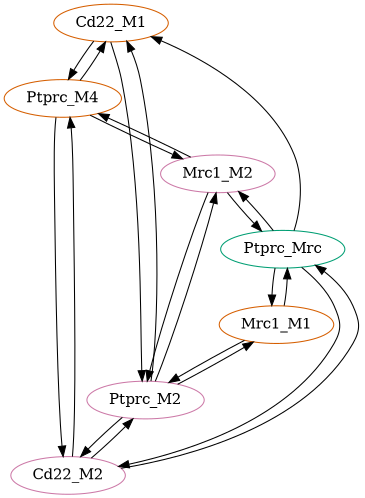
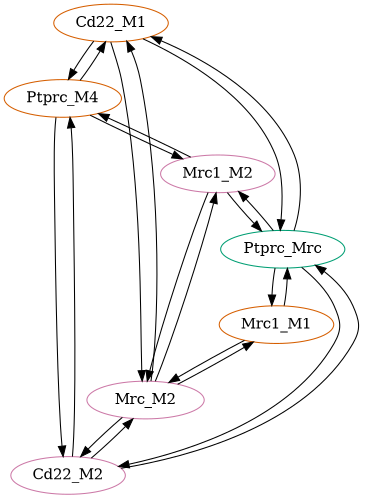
none -> (244, 108)
(146, 400) -> (146, 400)
